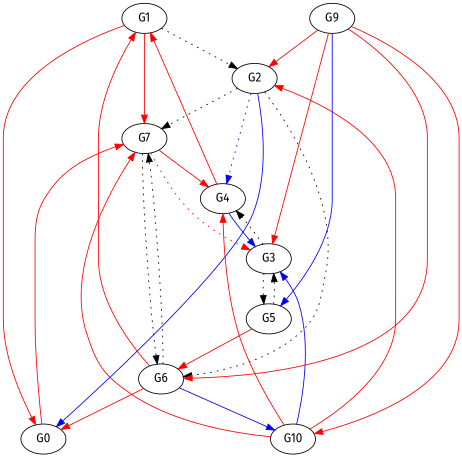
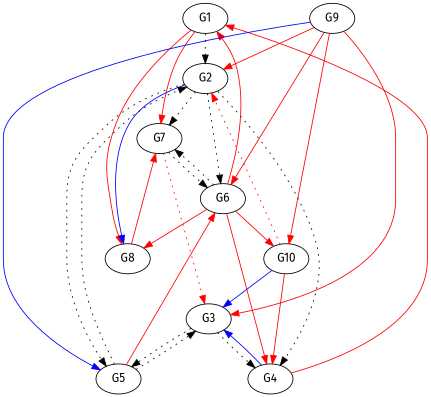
(240, 134) -> (306, 215)
(180, 166) -> (245, 281)
none -> (67, 195)
none -> (82, 207)
(396, 248) -> (248, 172)
(94, 352) -> none
(223, 407) -> (251, 226)
(43, 439) -> (128, 259)
